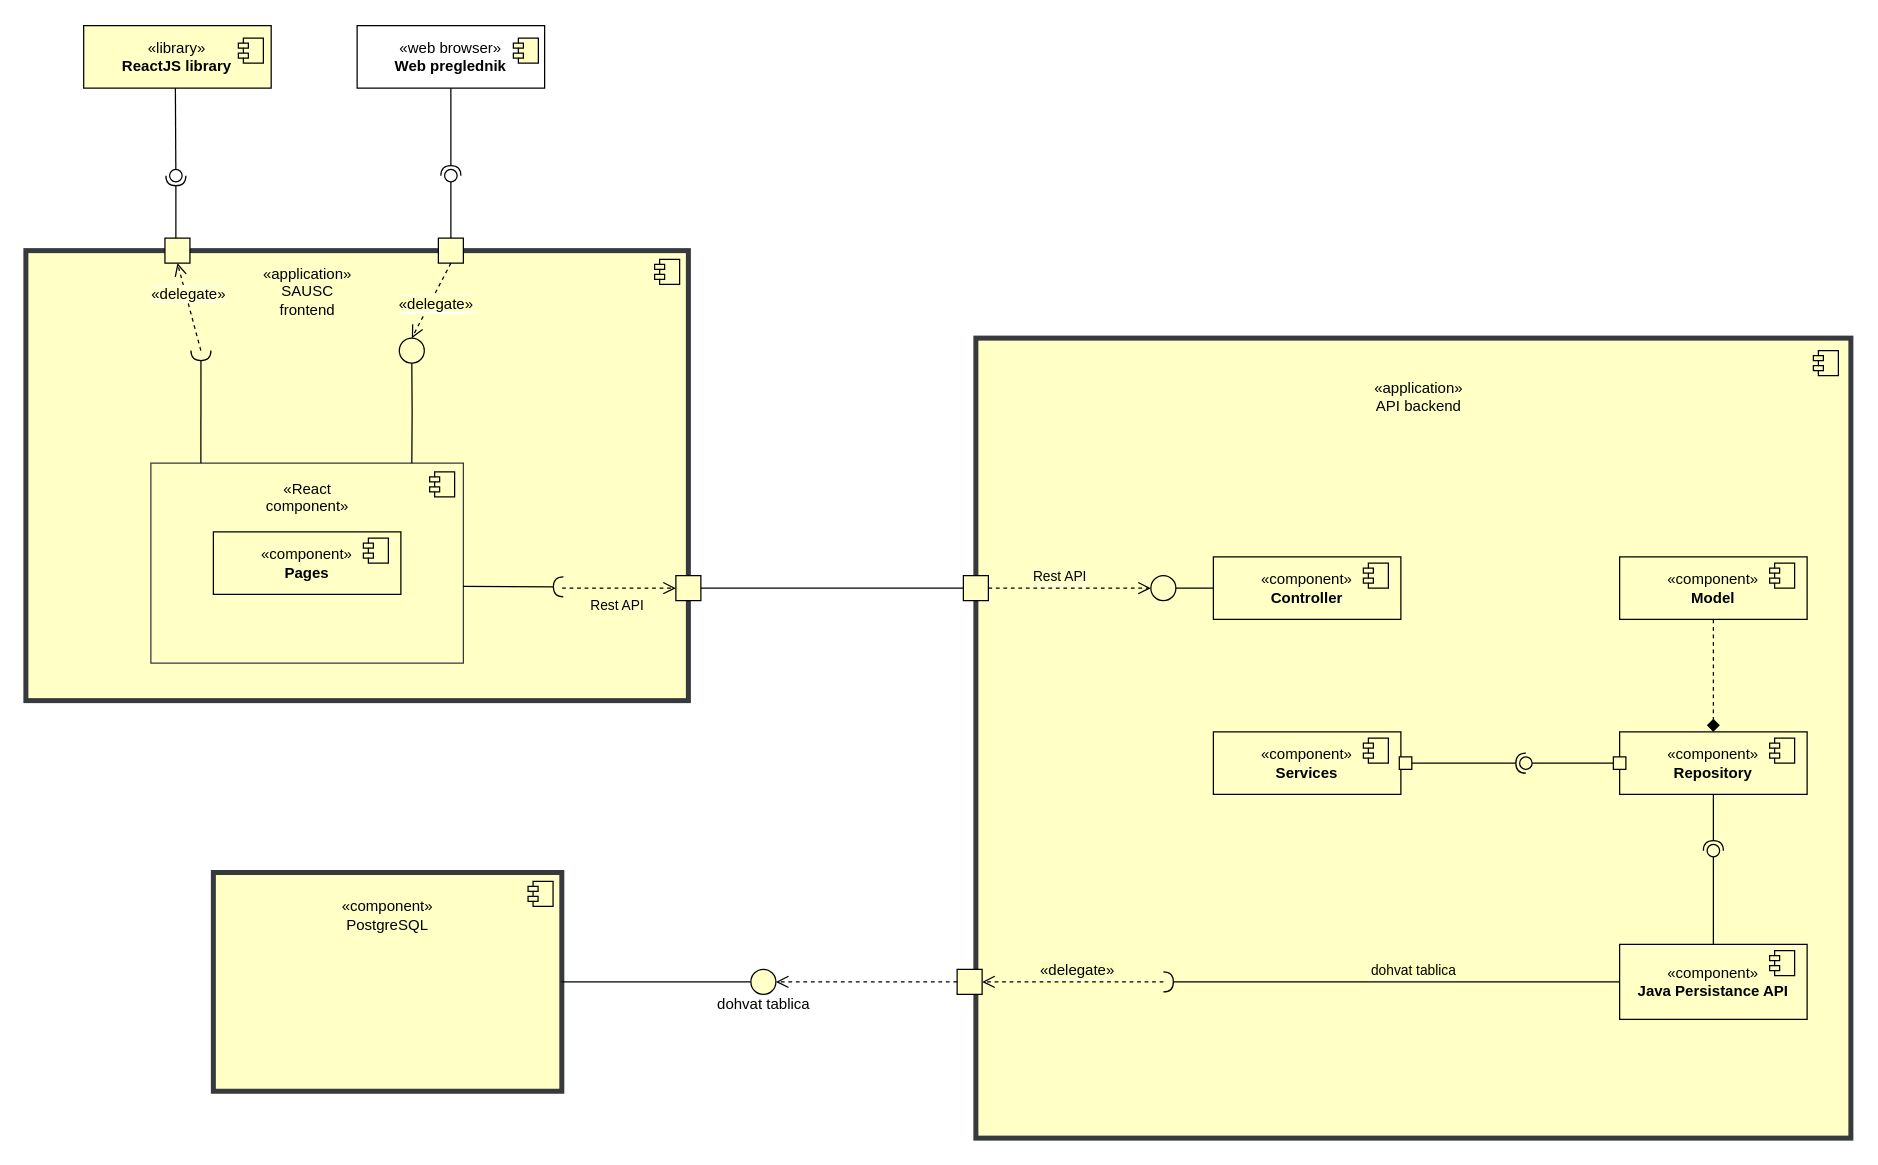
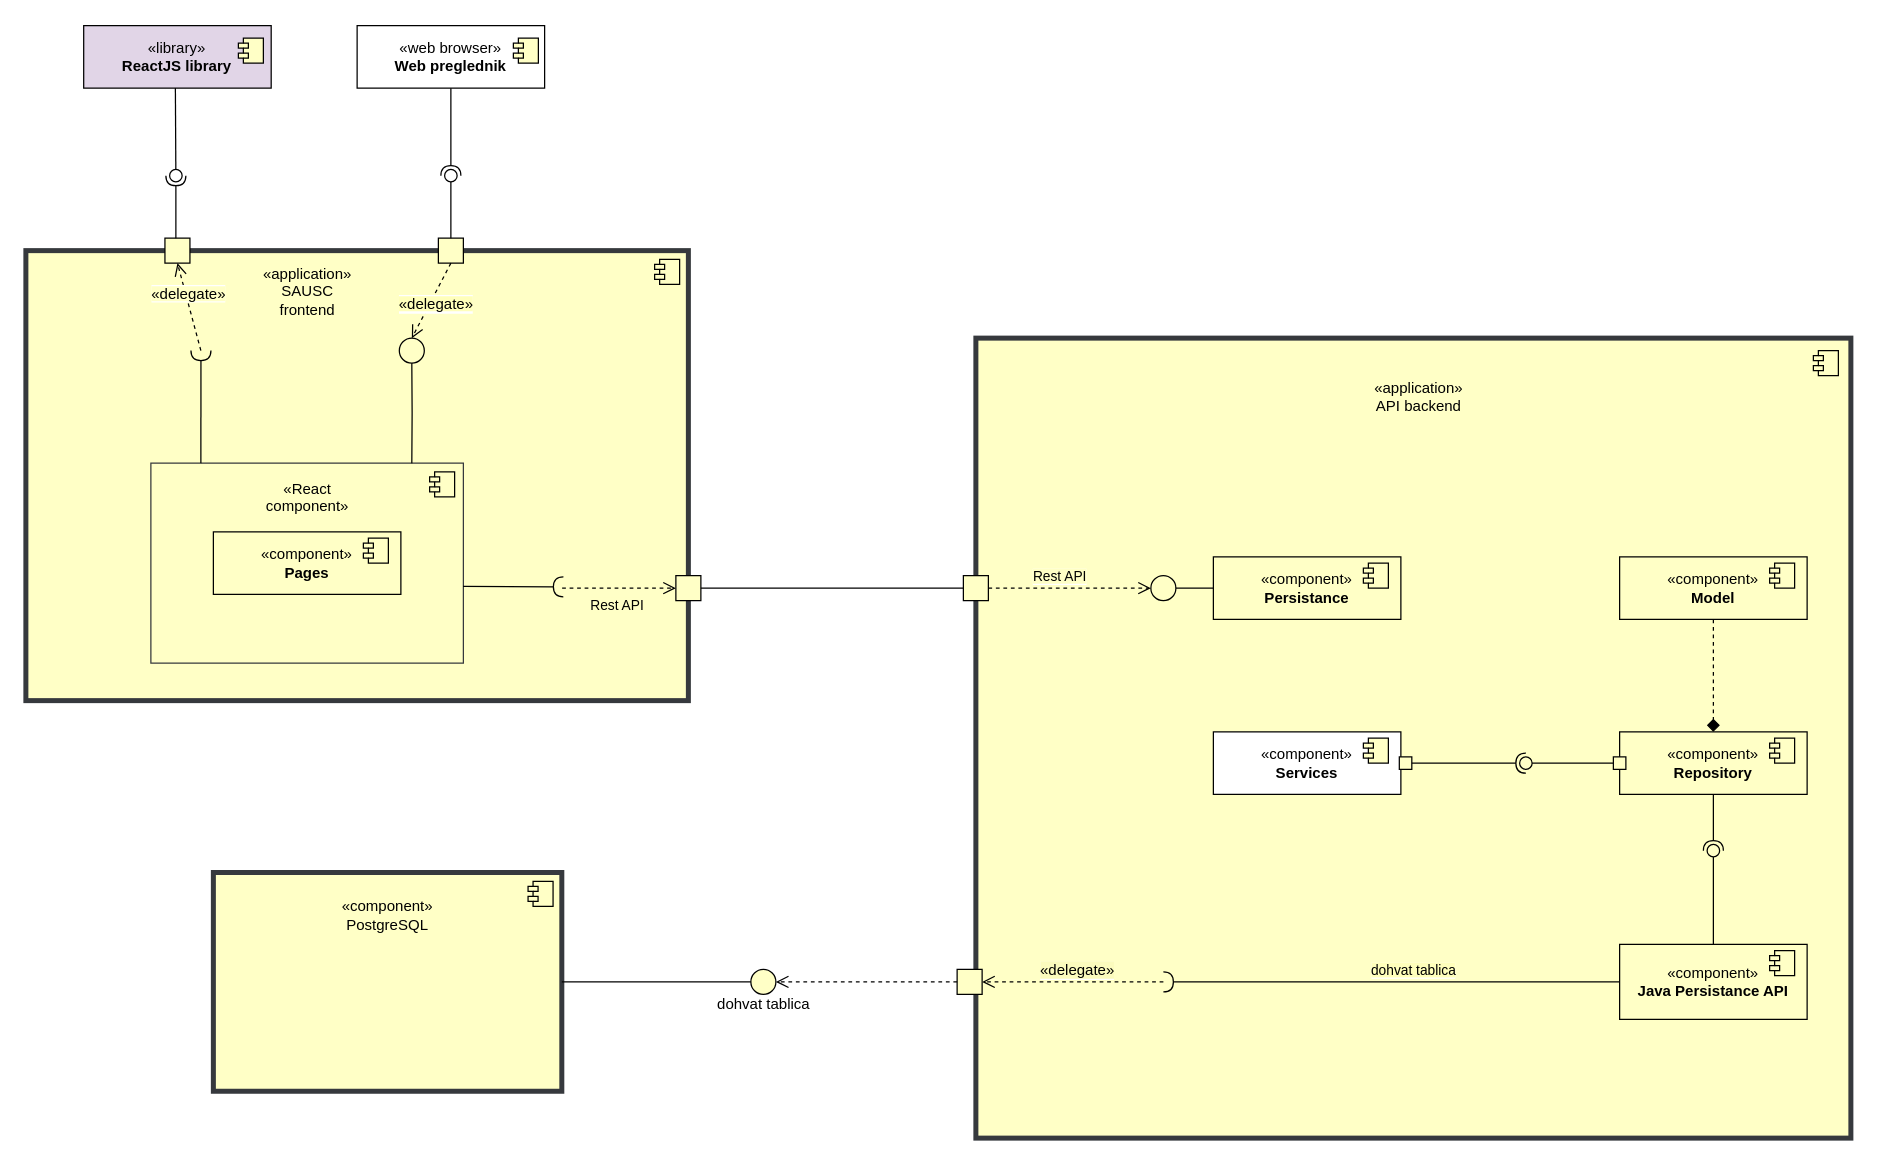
(177, 57) -> (177, 57)
(1307, 588) -> (1307, 588)
(1307, 763) -> (1307, 763)
